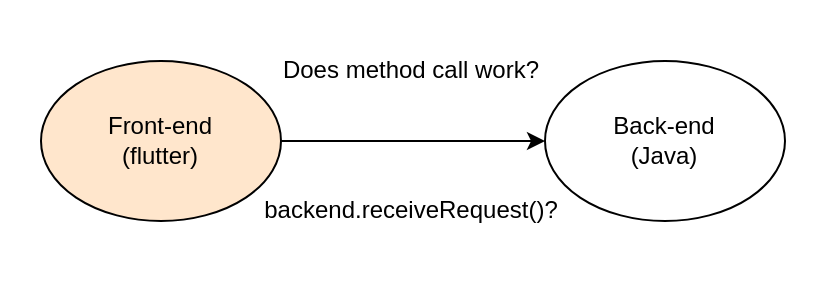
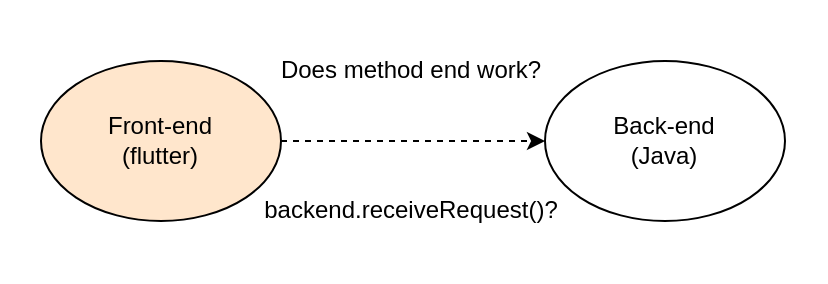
(412, 71) -> (412, 71)
(408, 141) -> (408, 141)
